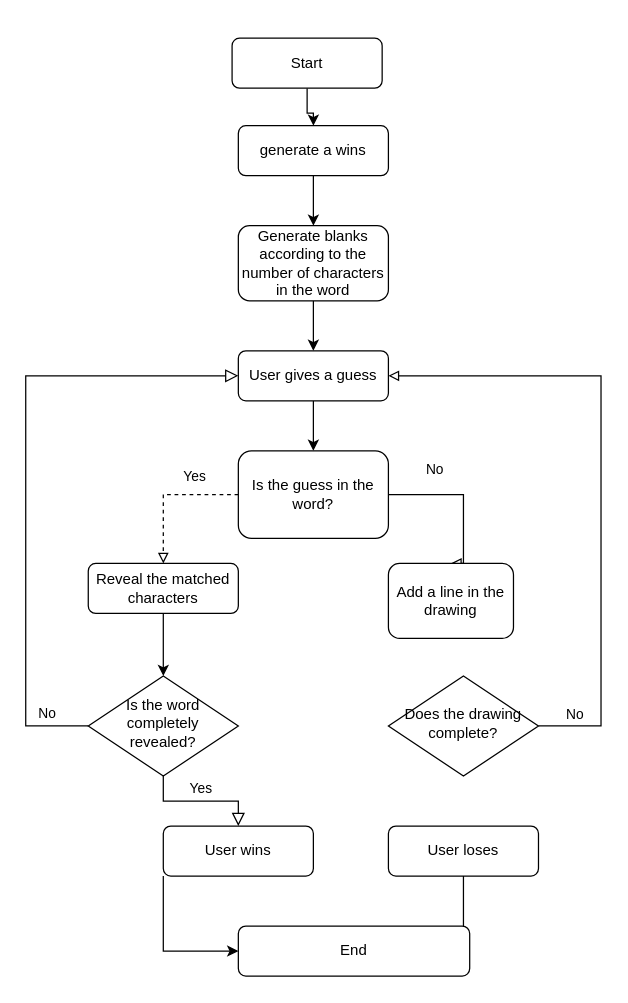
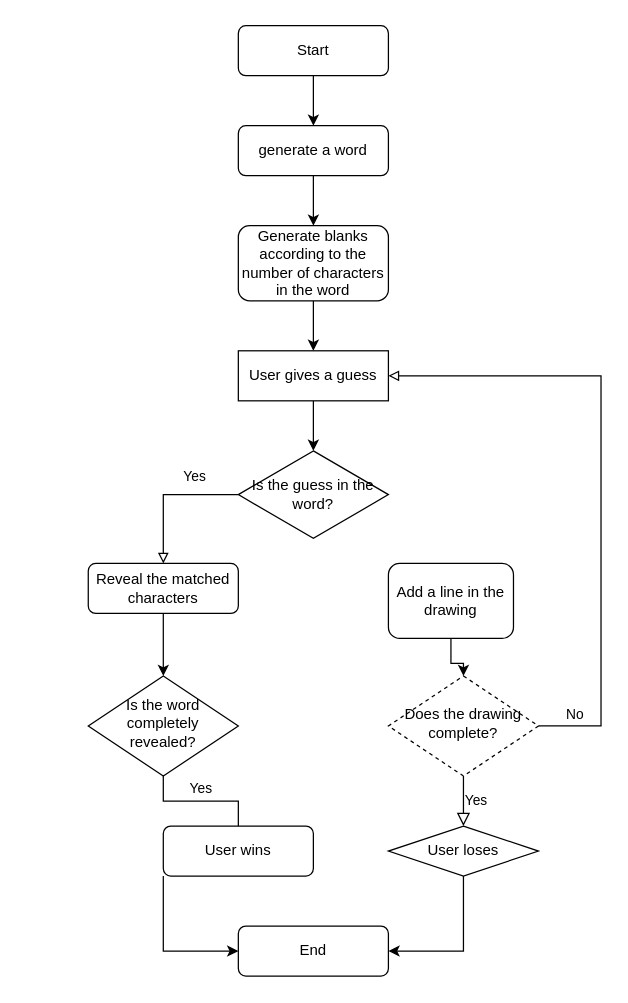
(307, 63) -> (313, 51)
(313, 151) -> (313, 151)
(313, 376) -> (313, 376)
(26, 483) -> none
(172, 494) -> (172, 494)
(313, 494) -> (313, 494)
(460, 494) -> none
none -> (451, 658)
(463, 726) -> (463, 726)
none -> (463, 794)
(238, 812) -> (238, 818)
(463, 851) -> (463, 851)
(354, 951) -> (313, 951)
